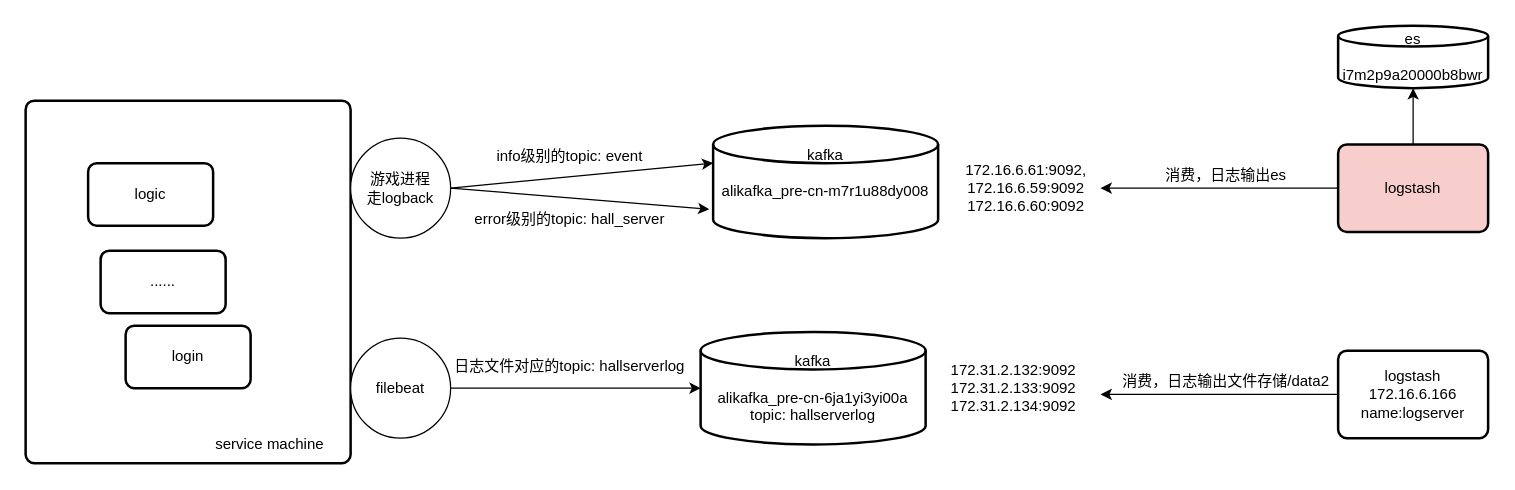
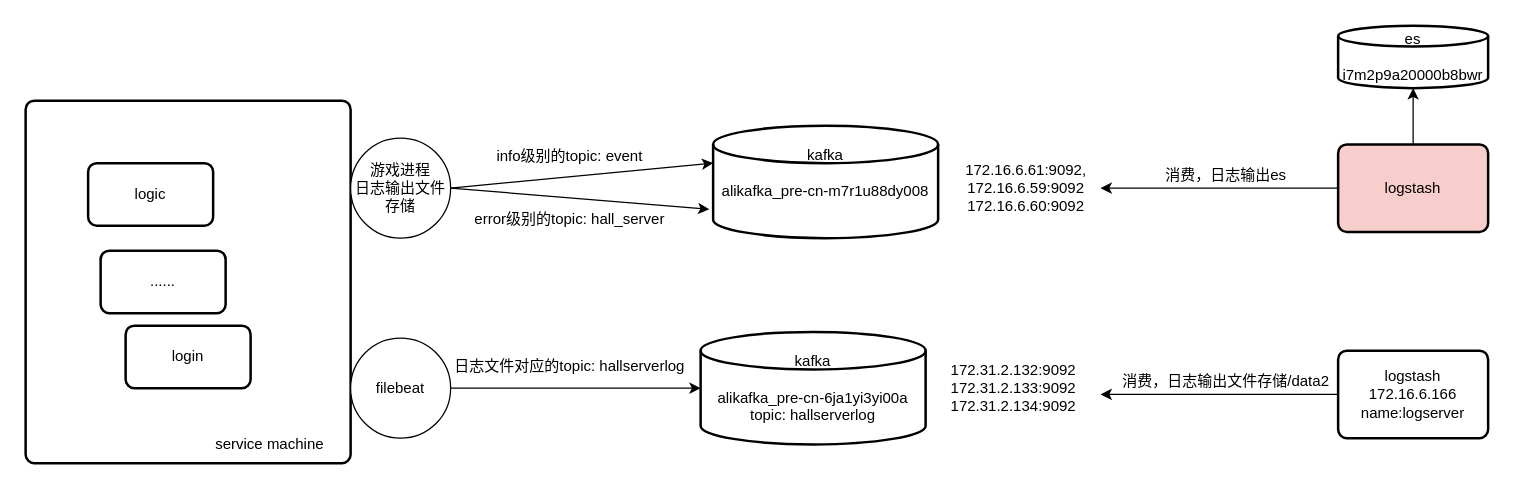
(401, 188) -> (401, 188)
